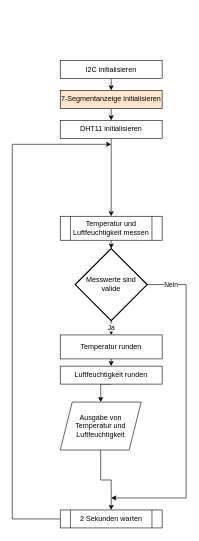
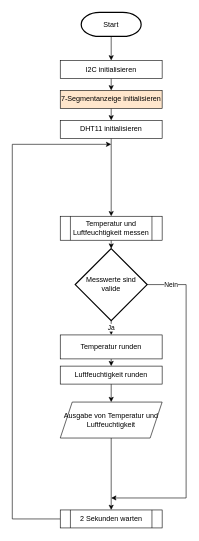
none -> (111, 24)
none -> (111, 54)
(101, 426) -> (111, 420)
